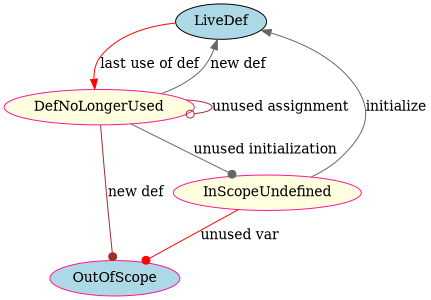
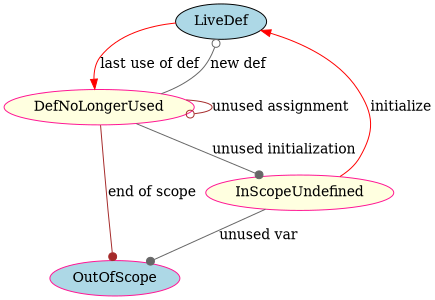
(193, 77) -> (194, 77)
(359, 93) -> (356, 87)
(136, 193) -> (152, 193)
(194, 234) -> (210, 234)
